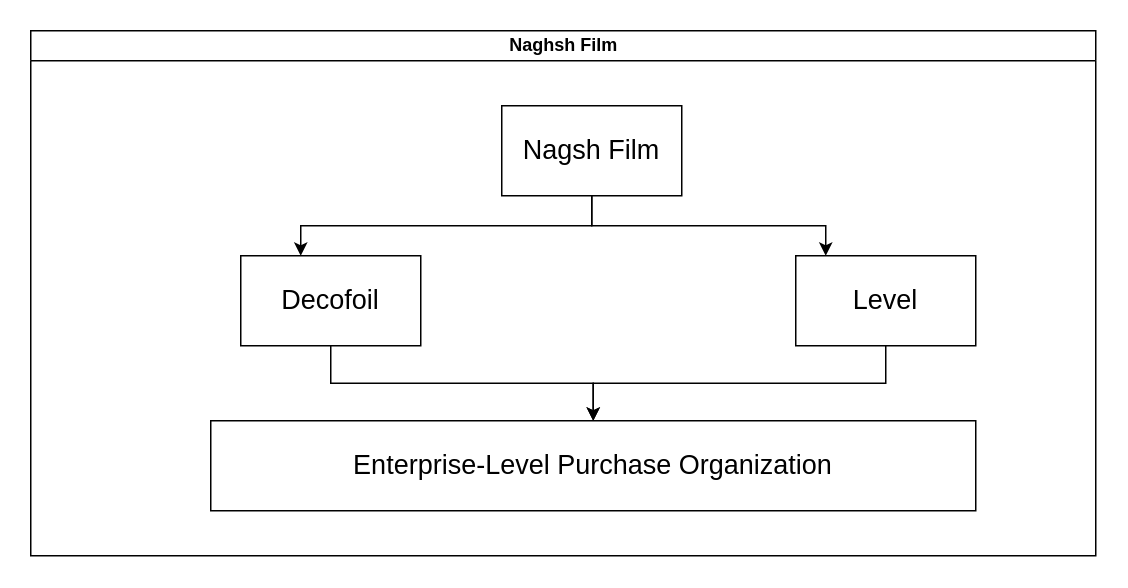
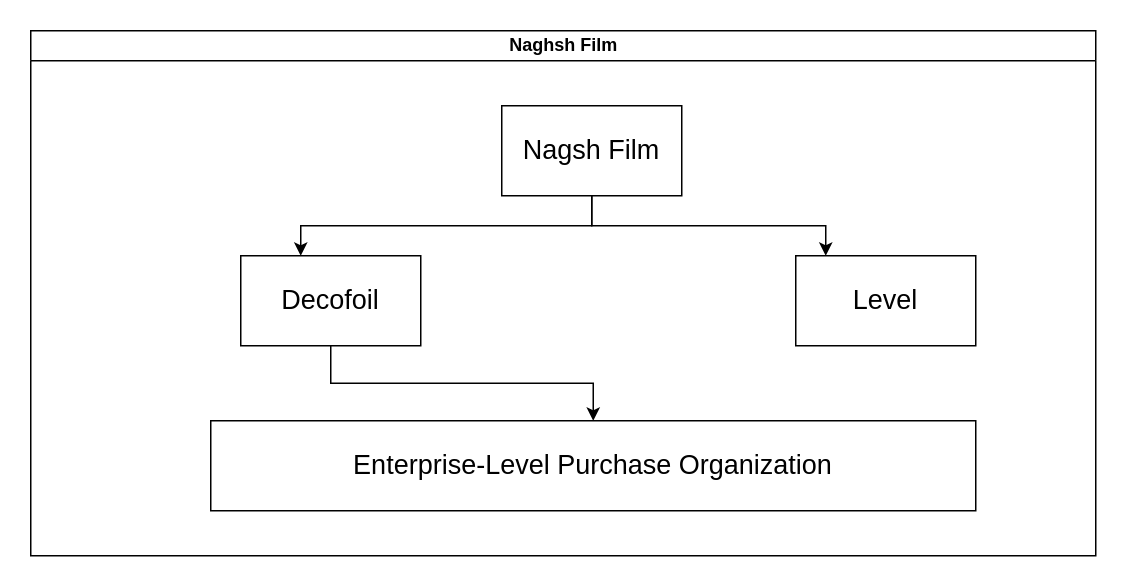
(760, 383) -> none
